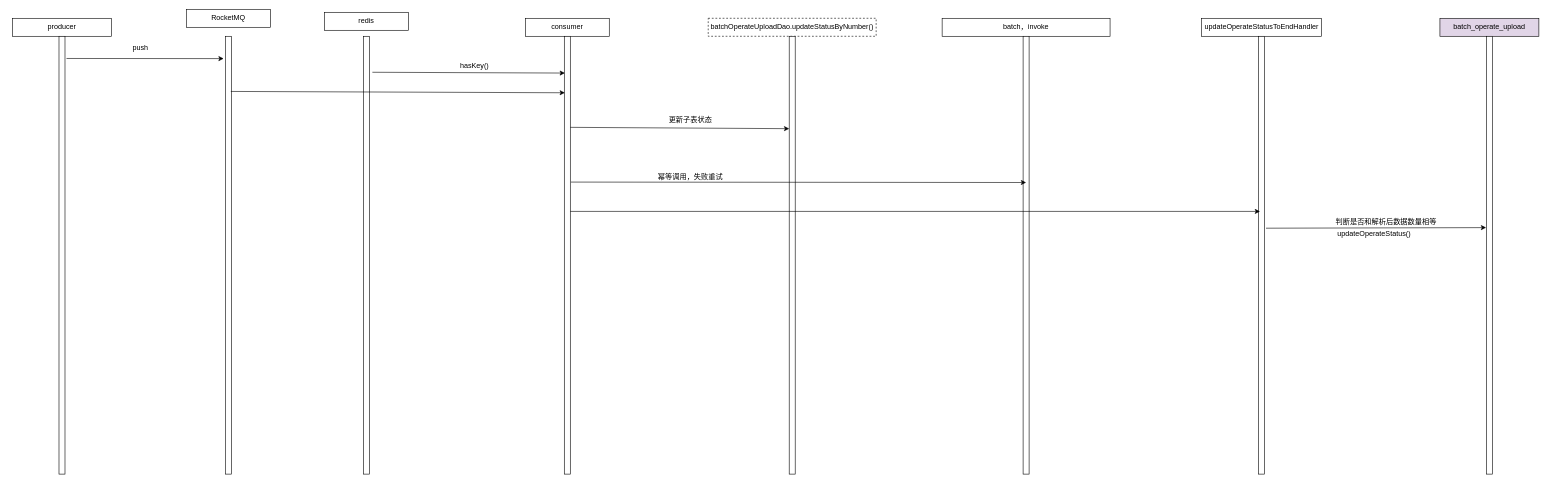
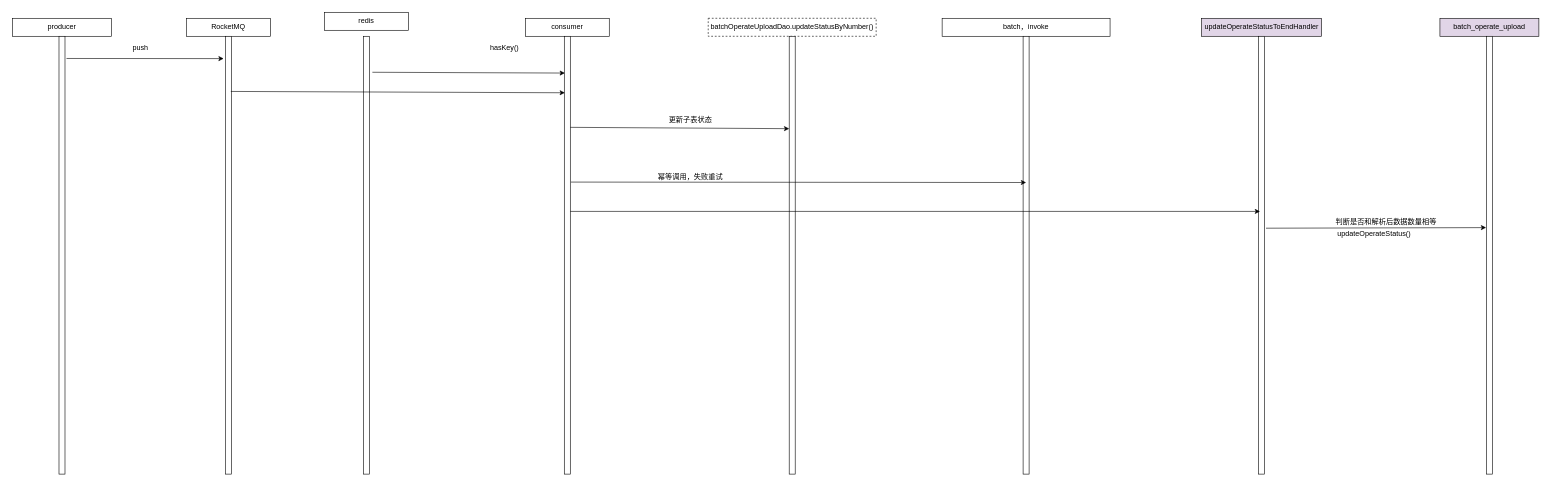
(228, 18) -> (228, 27)
(1262, 27) -> (1262, 27)
(474, 66) -> (504, 48)
